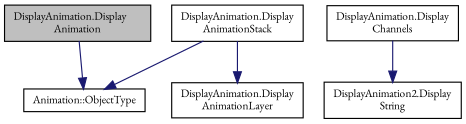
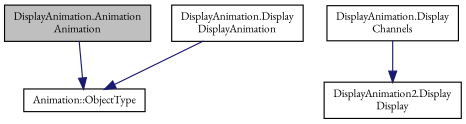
(78, 23) -> (78, 23)
(237, 23) -> (237, 23)
(237, 100) -> none
(393, 100) -> (393, 100)
